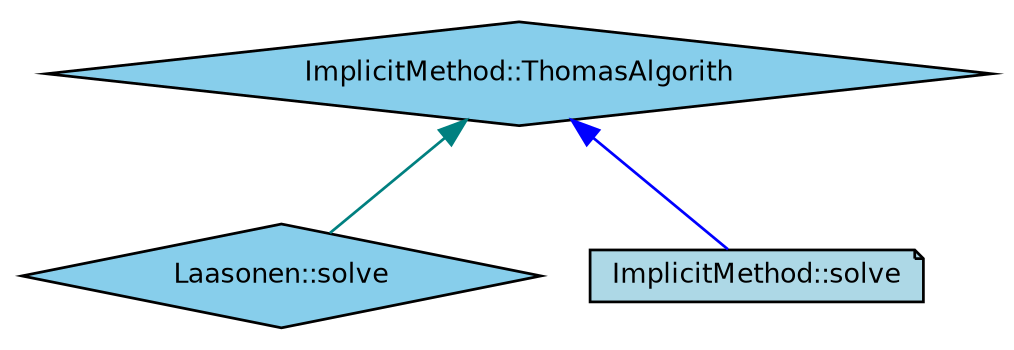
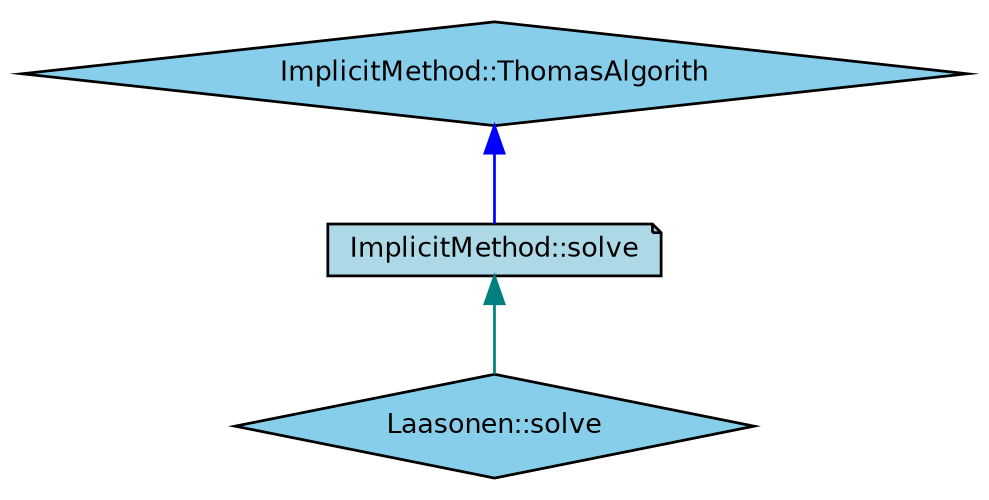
(388, 185) -> (494, 339)
